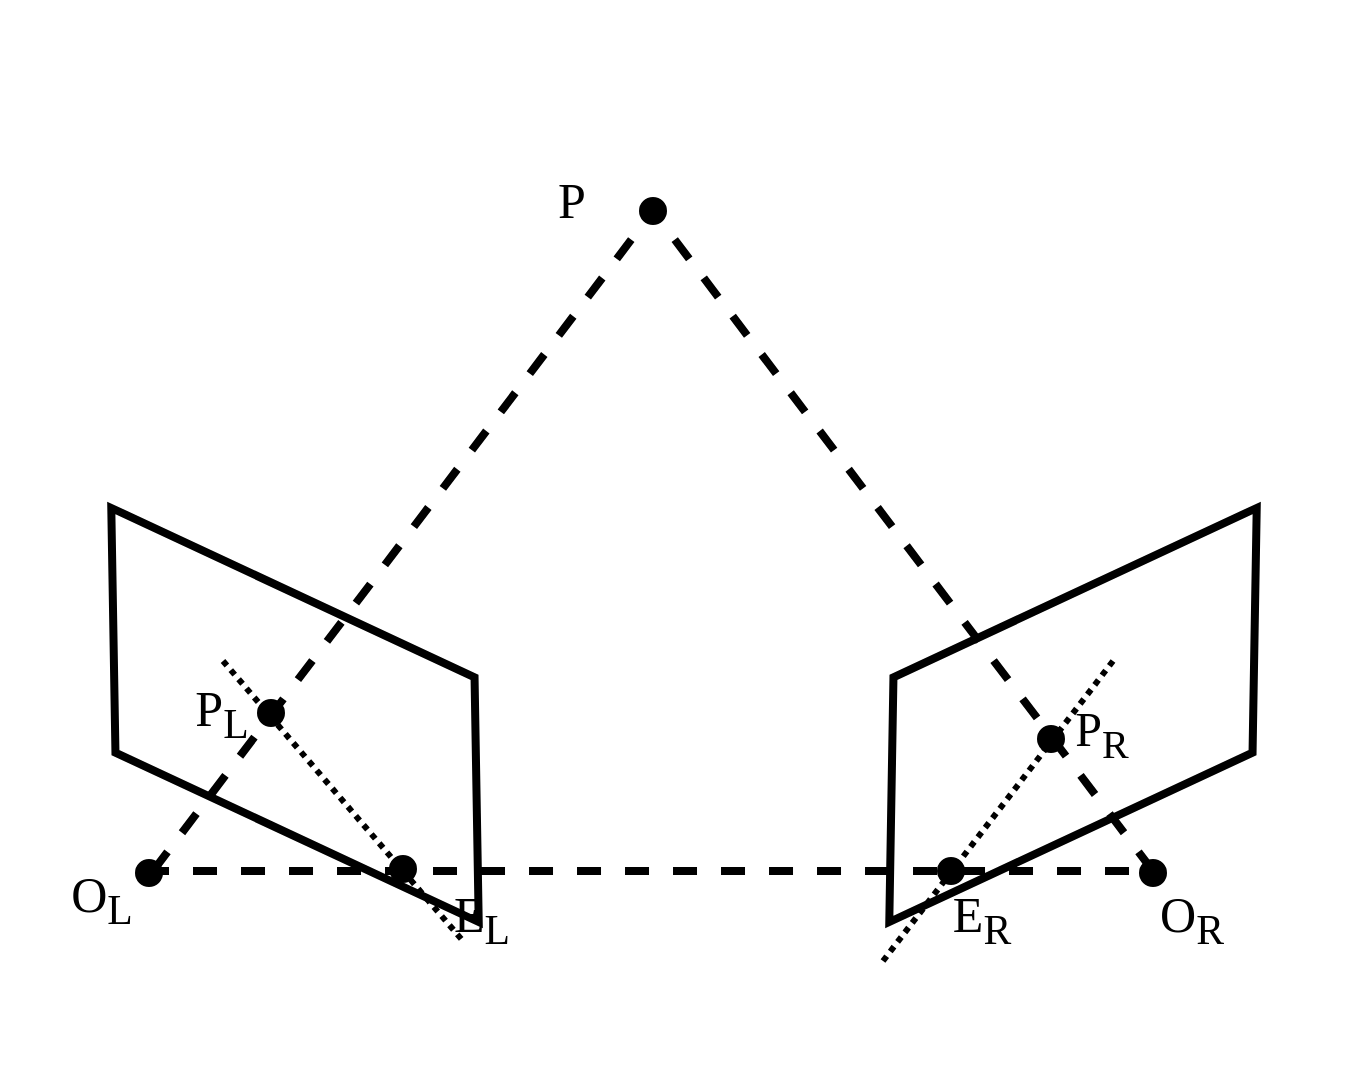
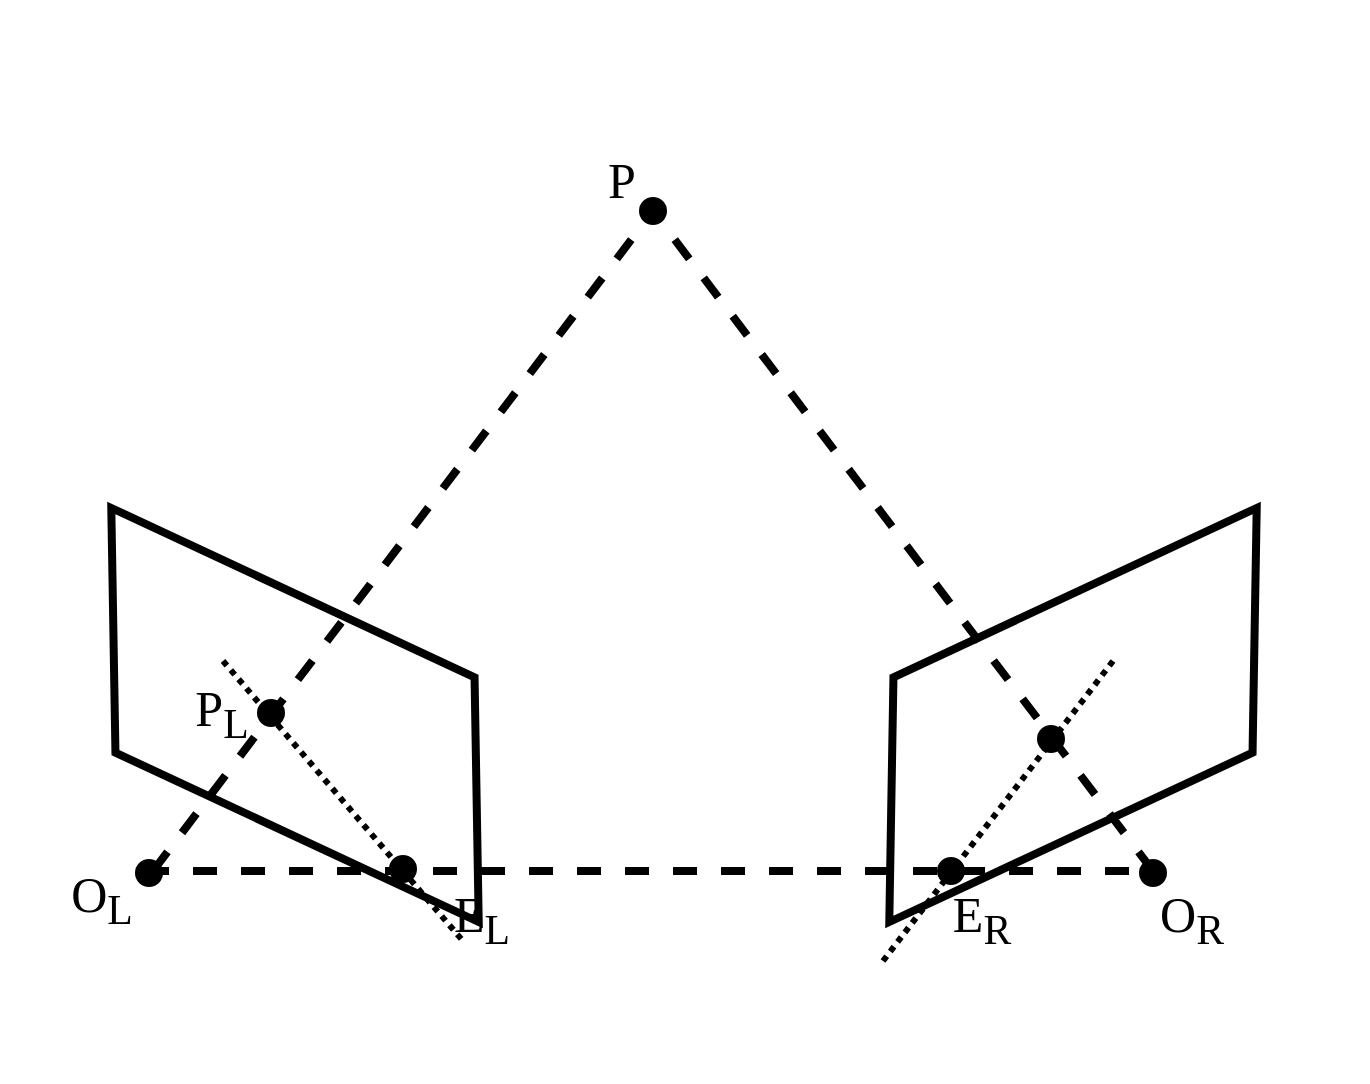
(573, 201) -> (623, 181)
(1103, 735) -> none
